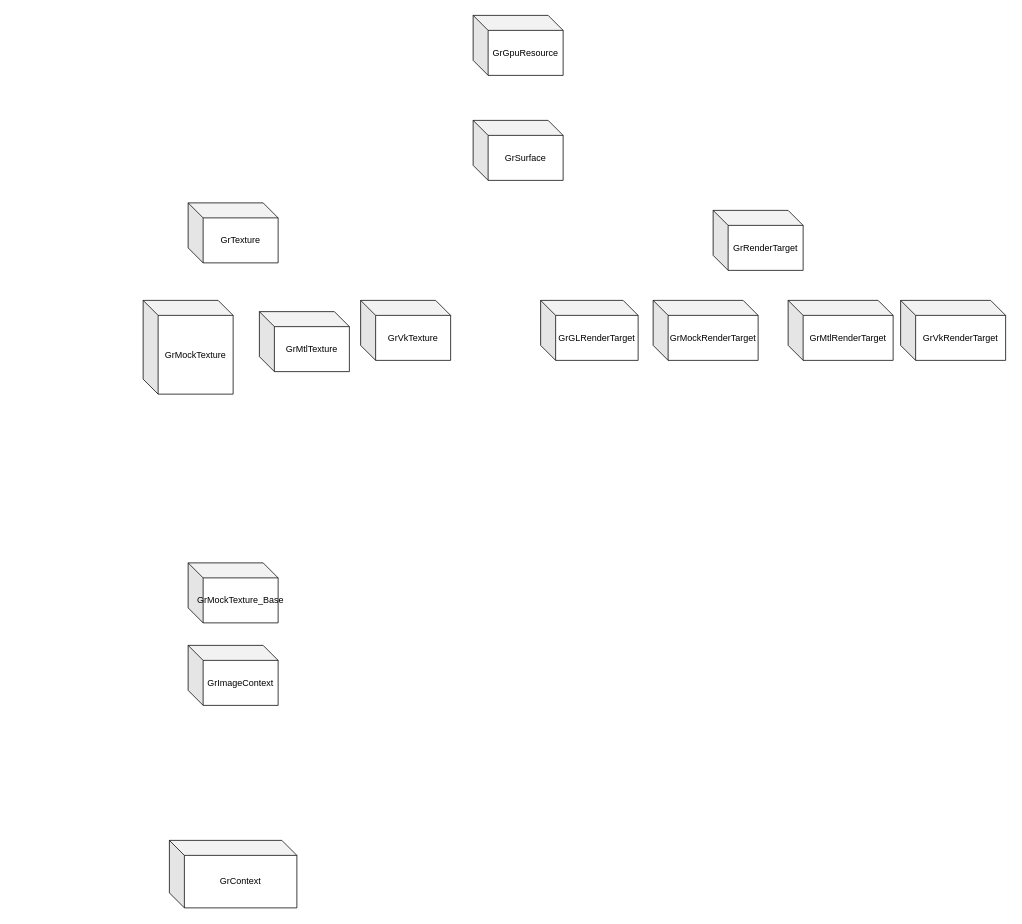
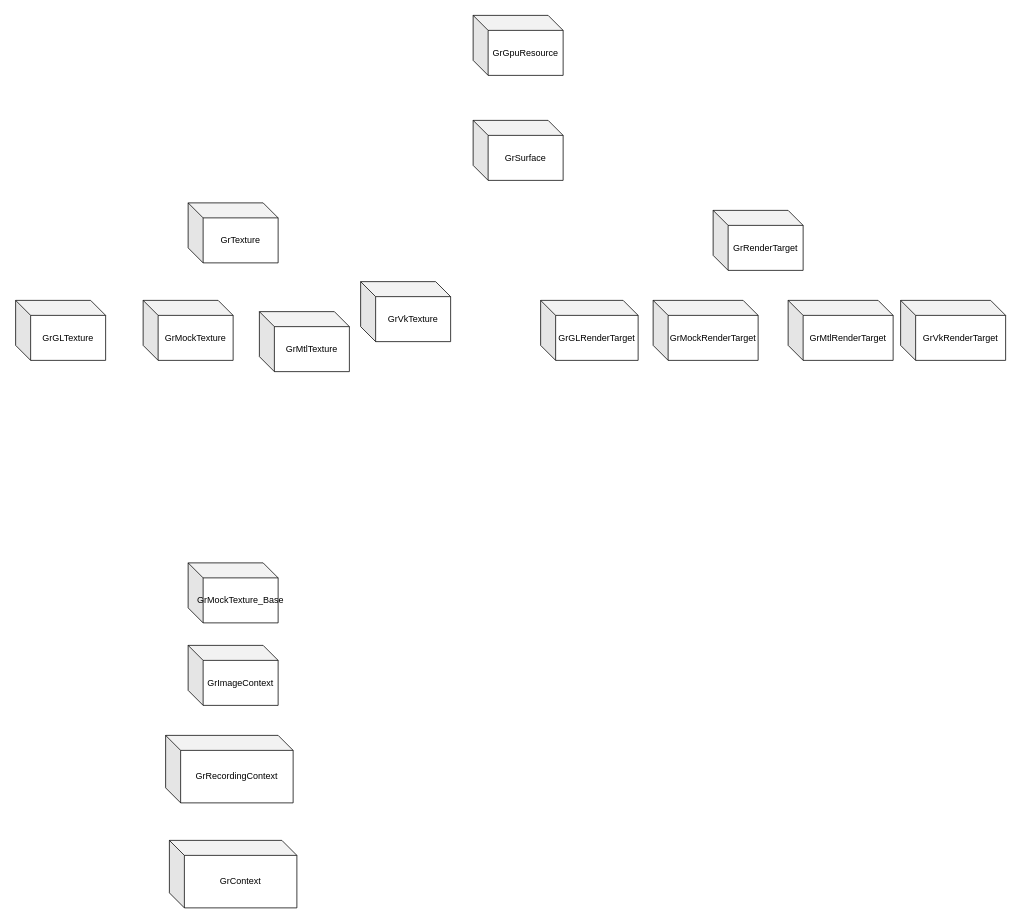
none -> (60, 330)
(405, 330) -> (405, 312)
(188, 347) -> (188, 330)
none -> (229, 769)
